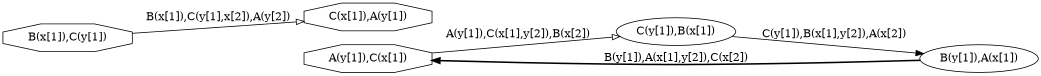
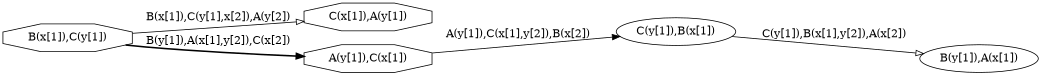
(522, 45) -> (522, 45)
(824, 45) -> (824, 45)
(680, 65) -> (211, 52)
